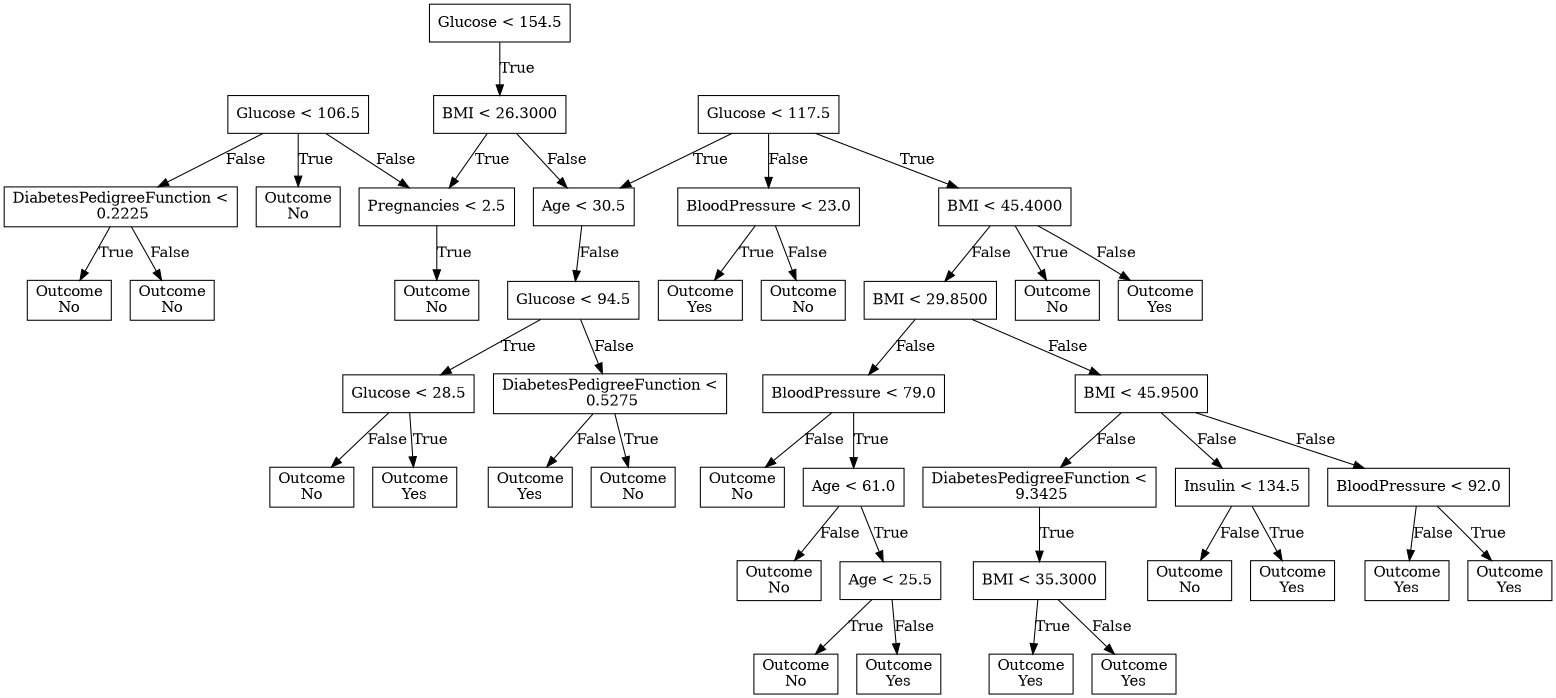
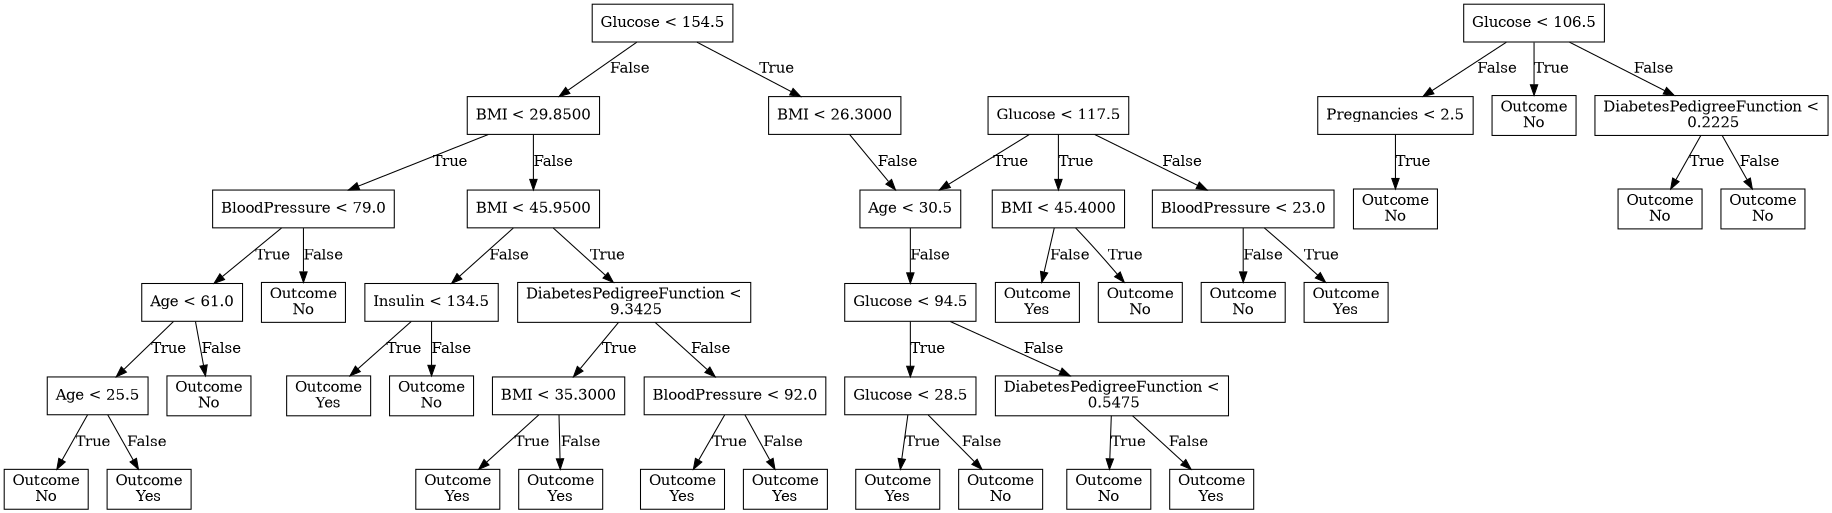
(471, 157) -> none
(971, 249) -> (602, 66)
(916, 347) -> (450, 162)
(610, 394) -> (1112, 396)
(1275, 439) -> (681, 346)
(1116, 440) -> (608, 256)
